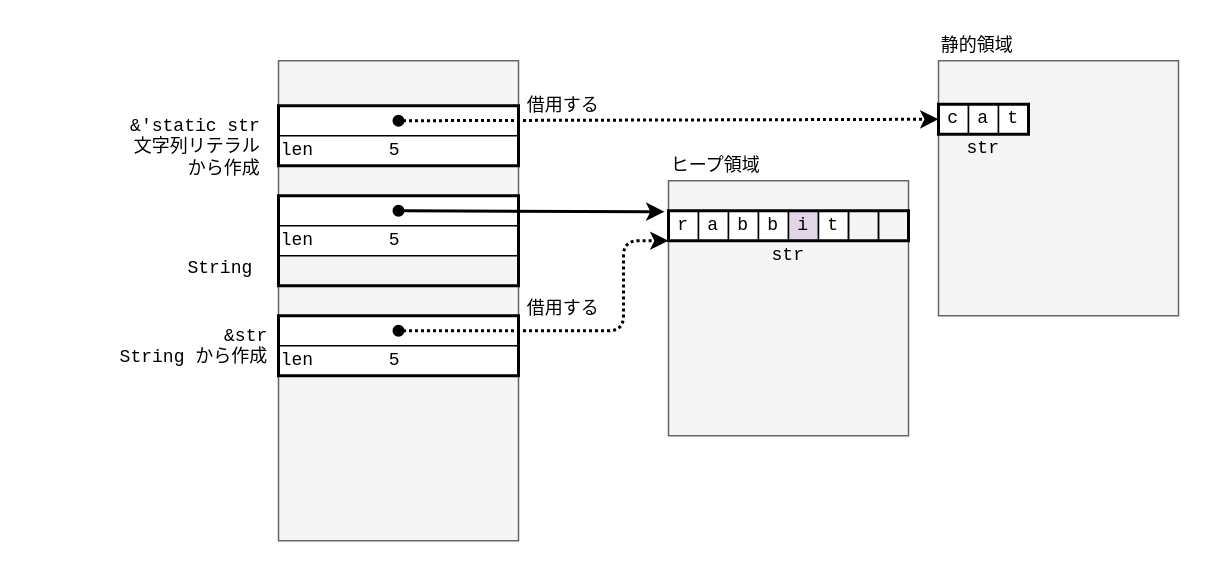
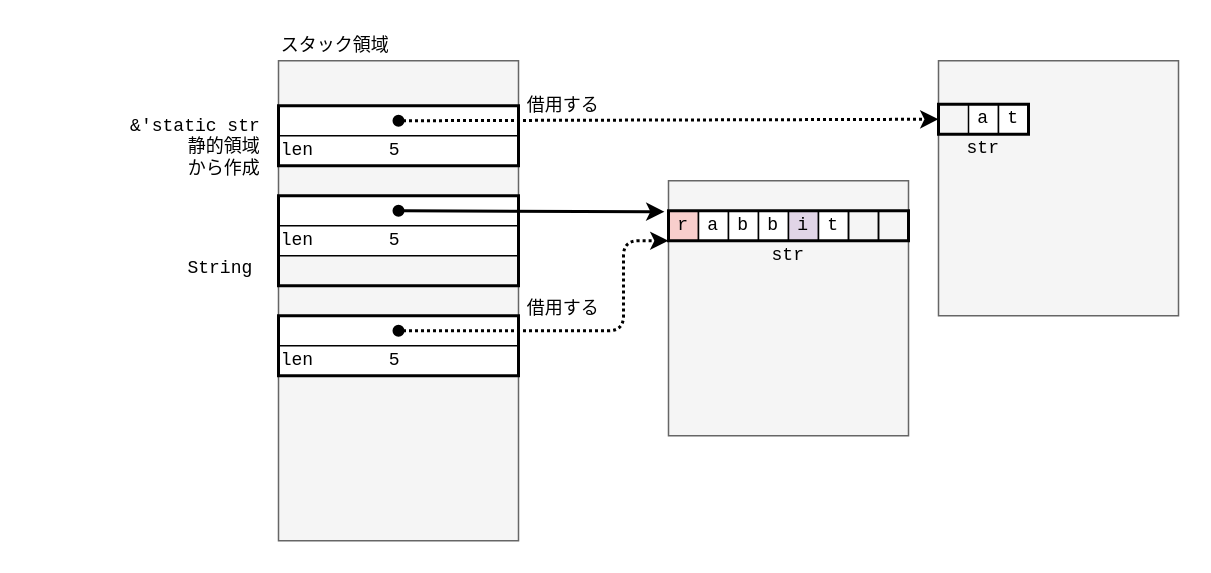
none -> (368, 46)
(1028, 46) -> none
(953, 119) -> none
(197, 149) -> (207, 149)
(758, 166) -> none
(683, 226) -> (683, 226)
(158, 346) -> none
